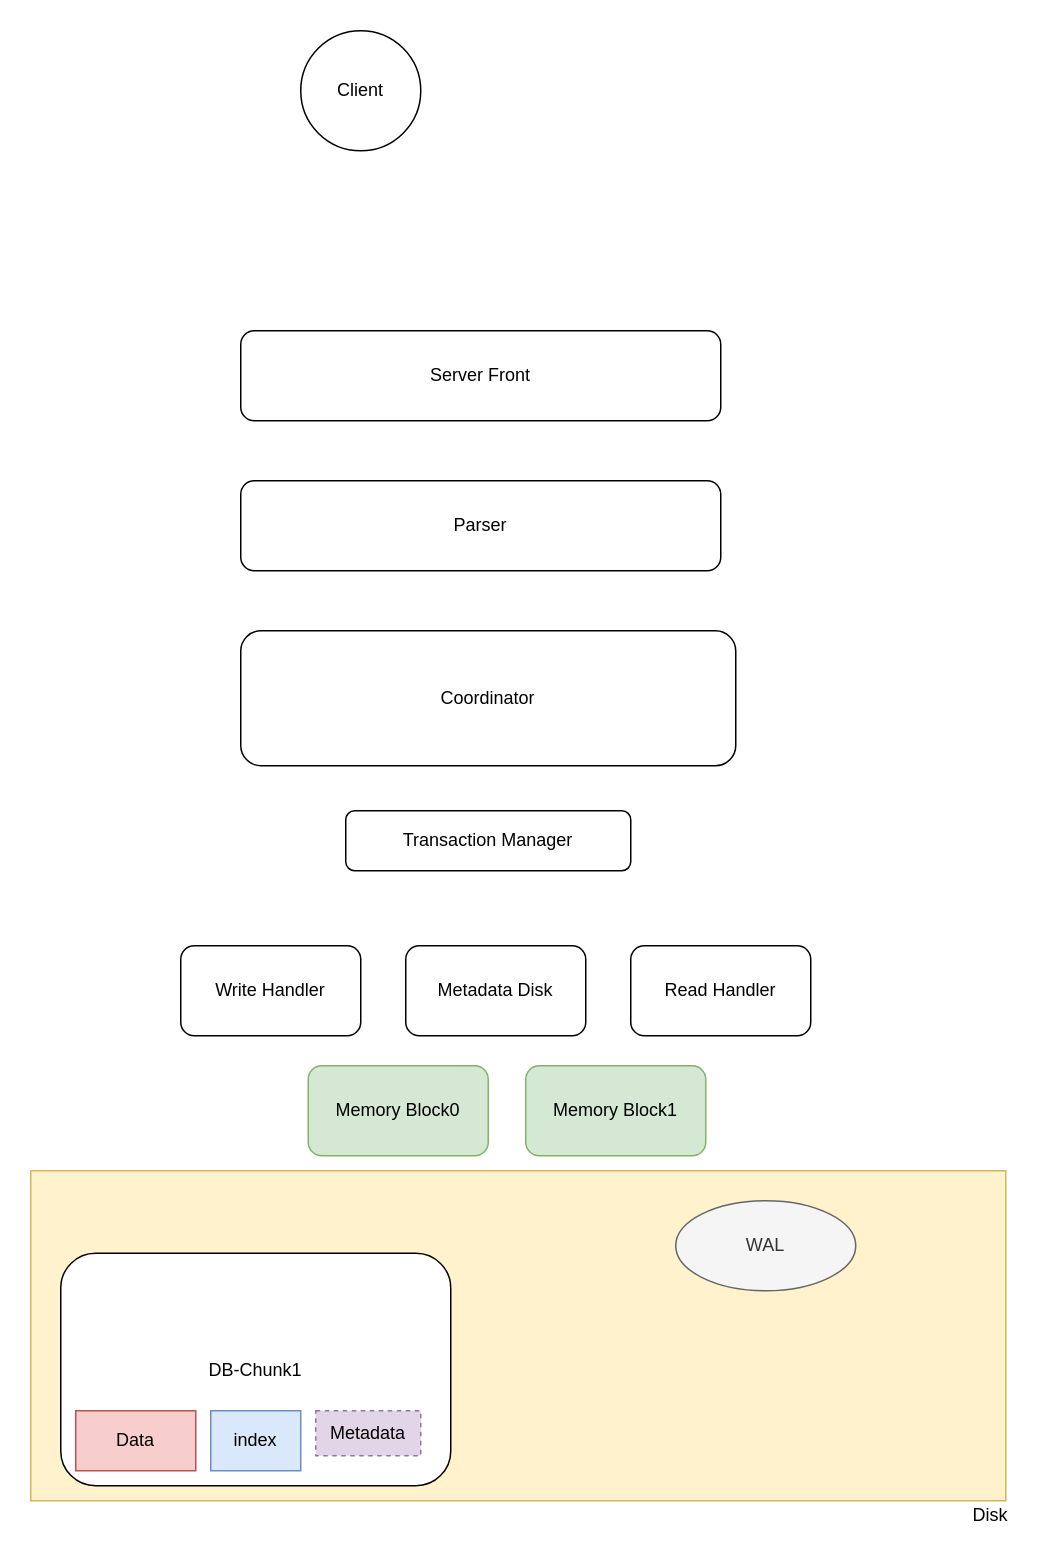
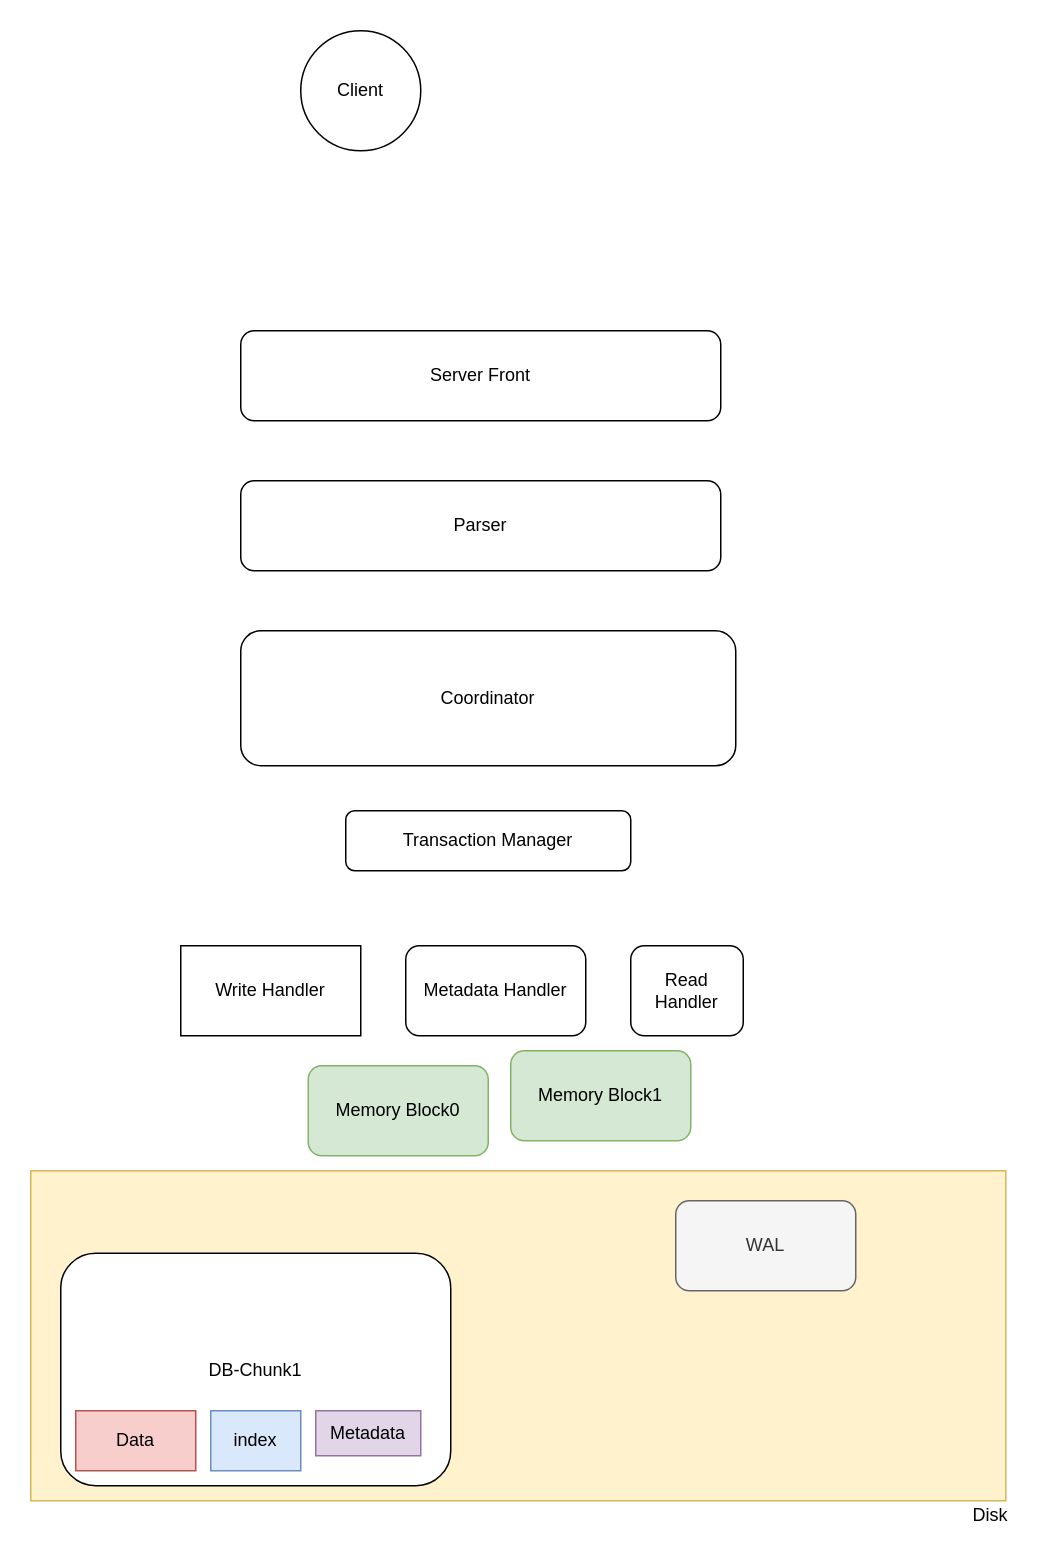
(271, 991) -> (271, 991)
(496, 991) -> (496, 991)
(721, 991) -> (687, 991)
(616, 1111) -> (601, 1096)
(766, 1246) -> (766, 1246)
(368, 1433) -> (368, 1433)
